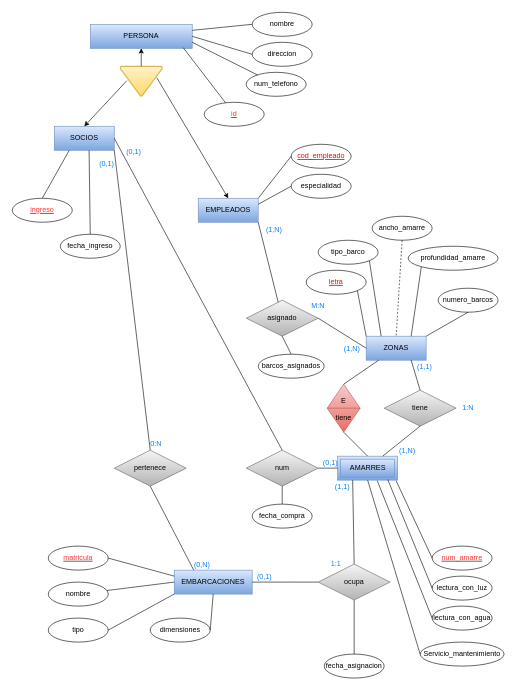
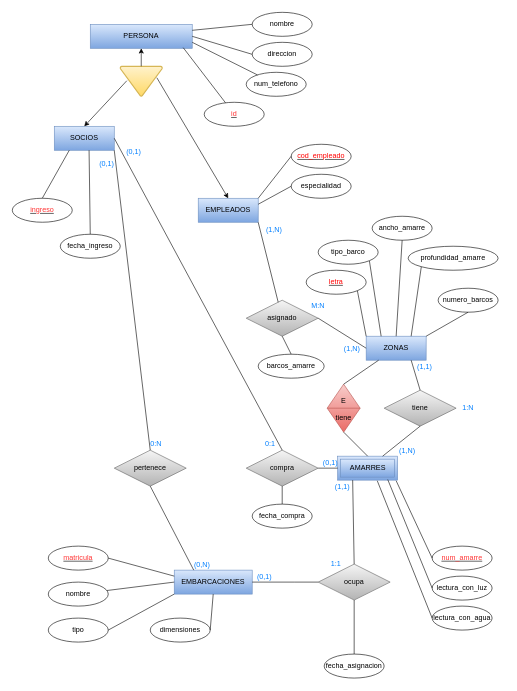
(399, 289) -> (399, 289)
(291, 366) -> (291, 366)
none -> (270, 444)
(282, 468) -> (282, 468)
(394, 567) -> none
(462, 654) -> none
